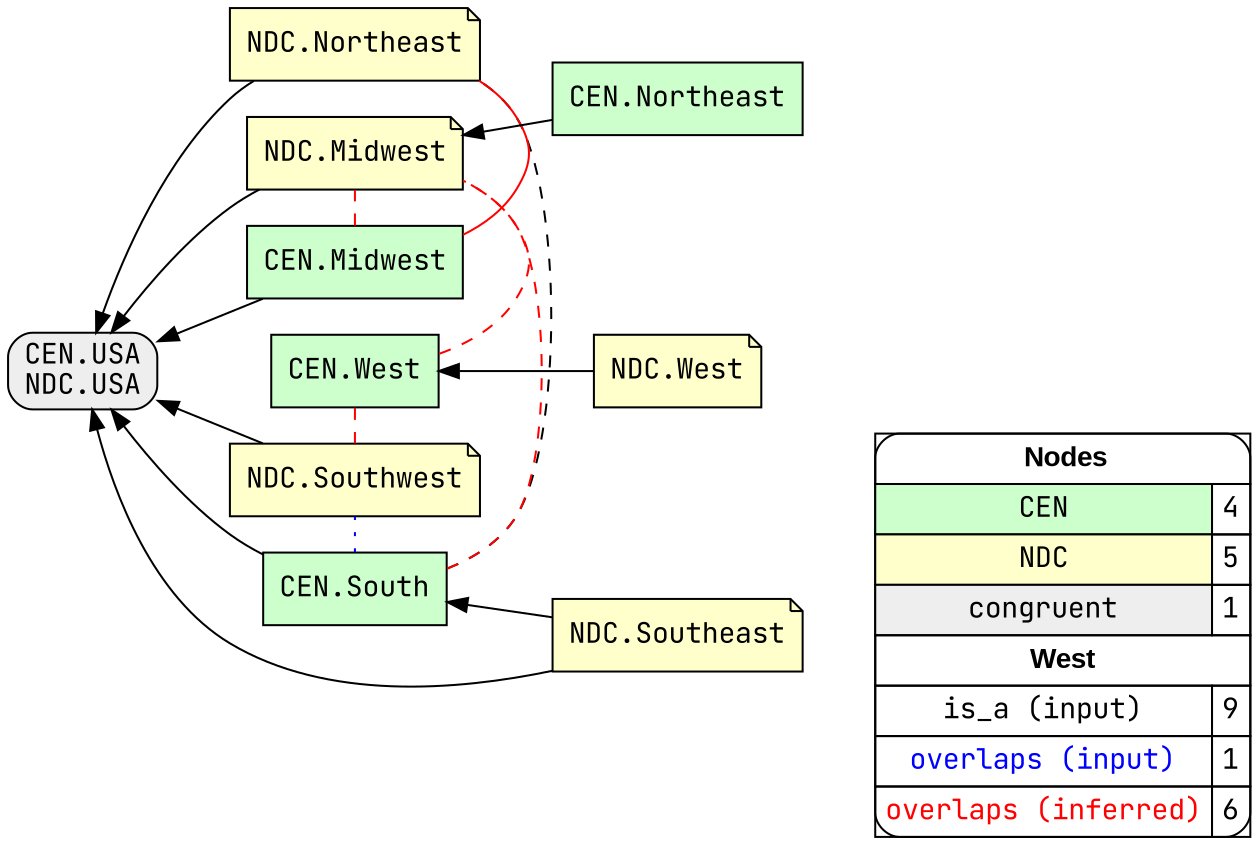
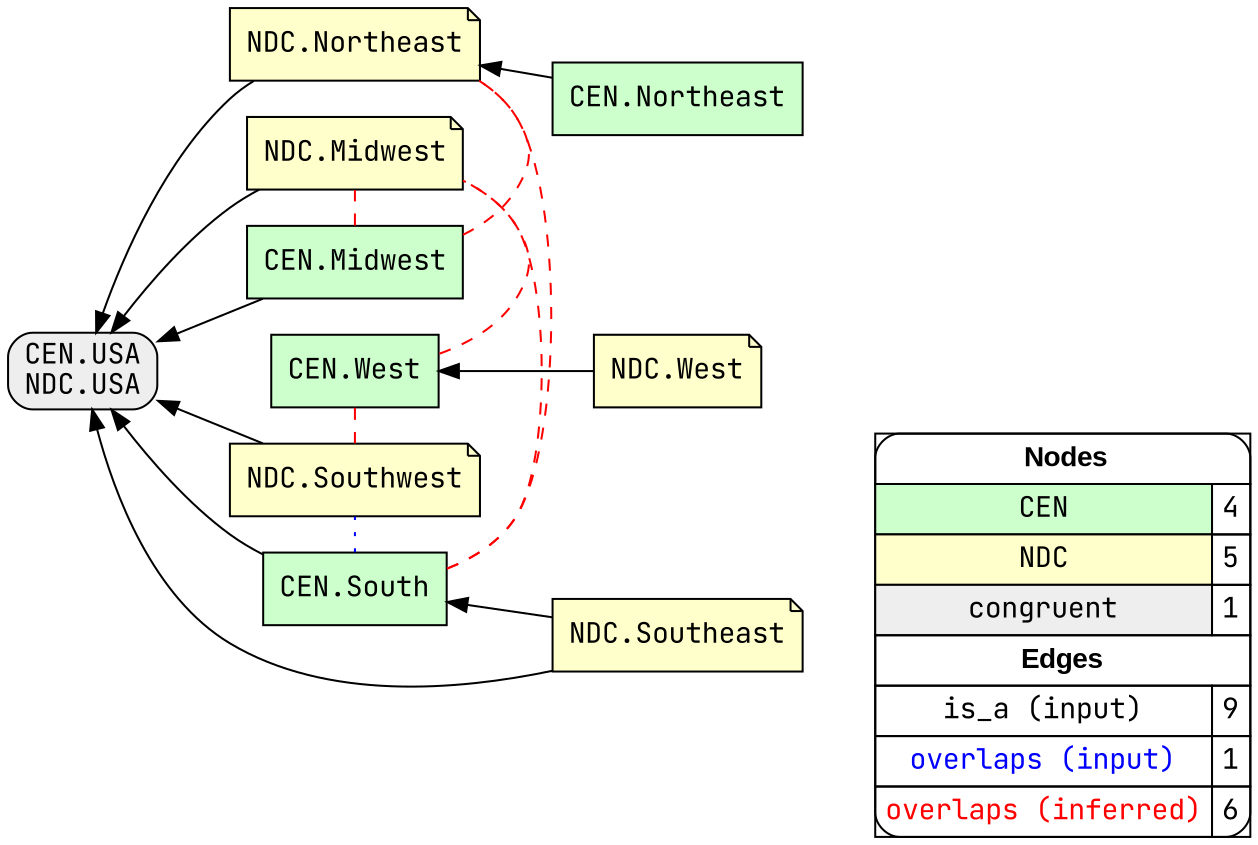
(506, 128) -> (526, 73)
(523, 177) -> (523, 177)
(551, 307) -> (551, 307)
(1063, 659) -> (1063, 659)
